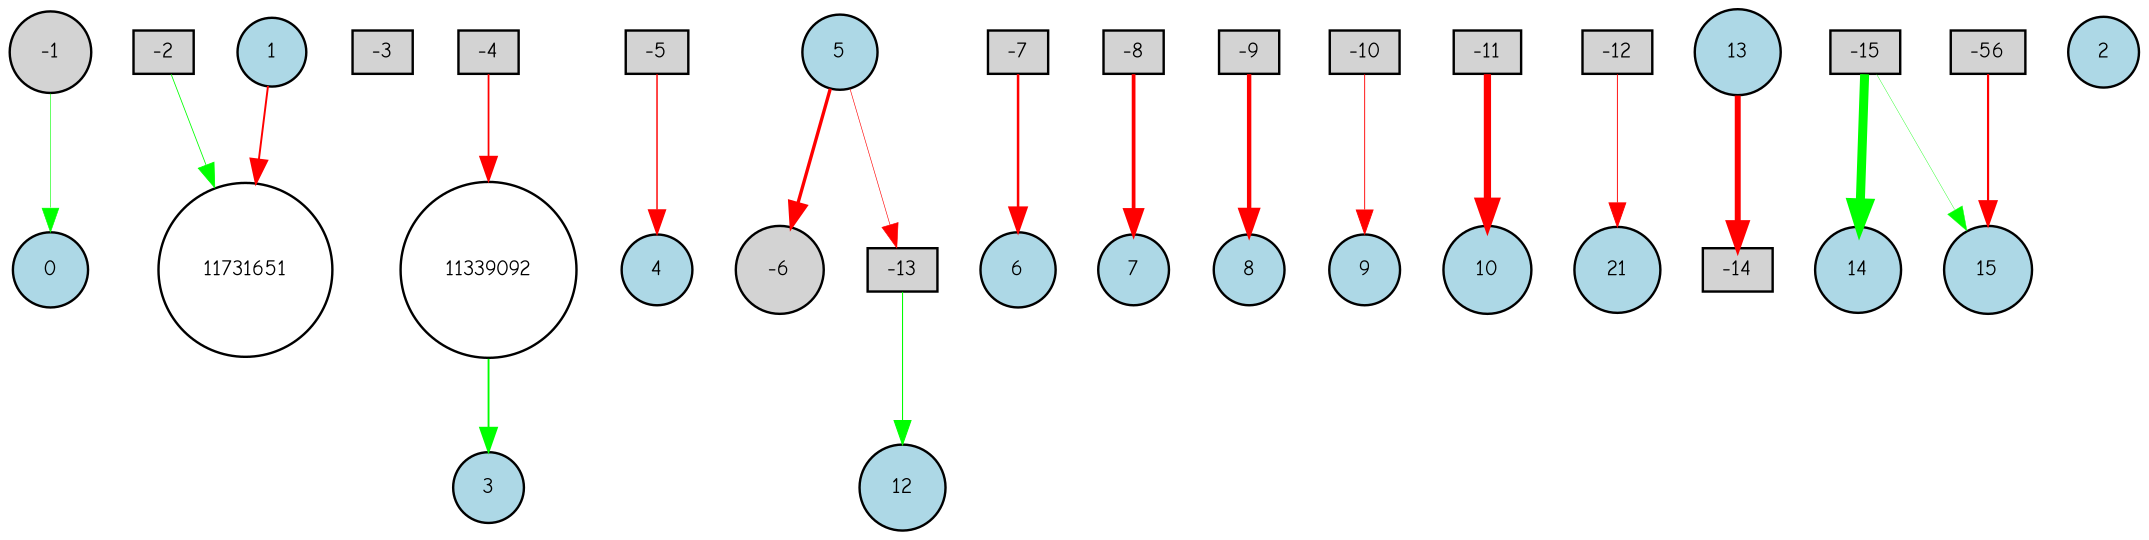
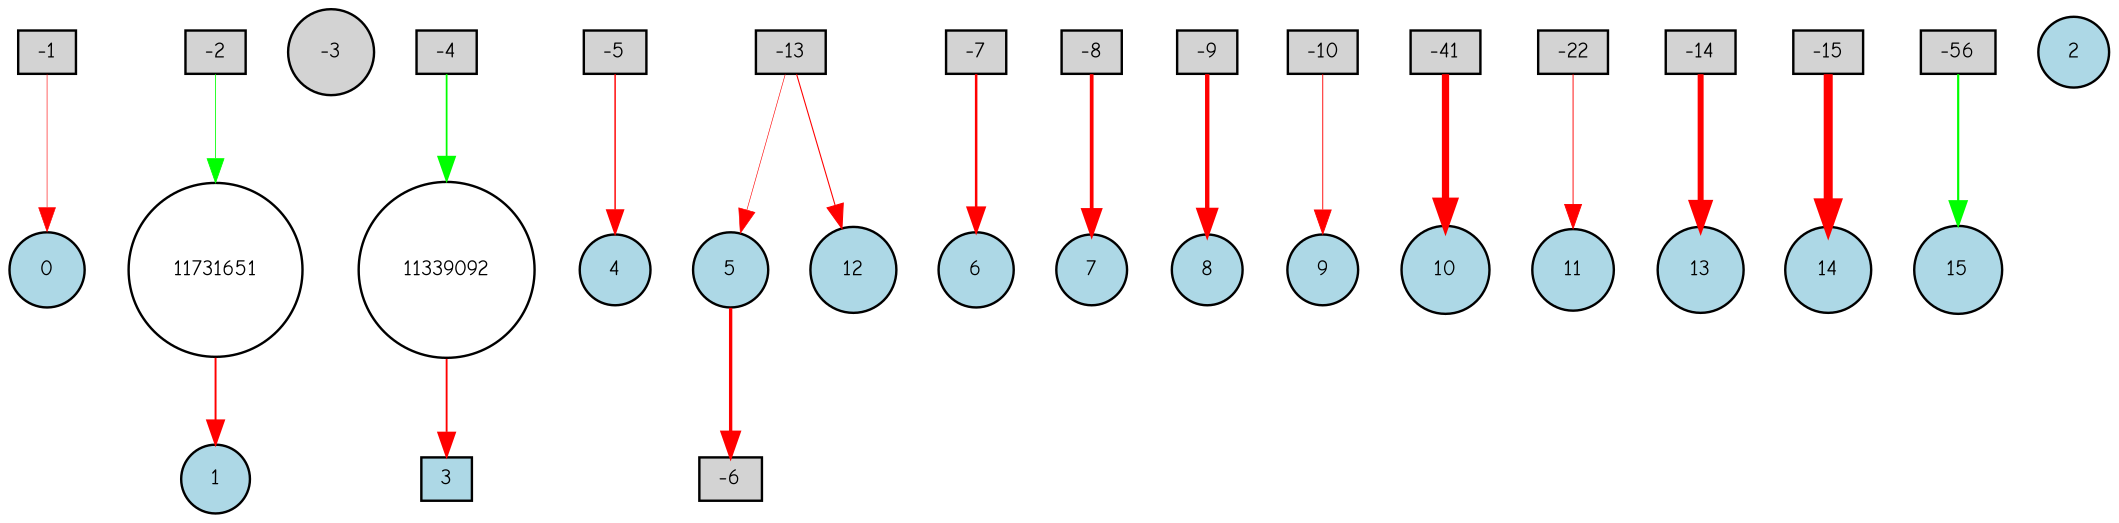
(50, 52) -> (47, 52)
(383, 52) -> (331, 52)
(1487, 52) -> (1446, 52)
(1617, 52) -> (1573, 52)
(489, 115) -> (447, 115)
(263, 123) -> (216, 389)
(1862, 138) -> (1828, 138)
(1988, 138) -> (1958, 138)
(1916, 142) -> none
(50, 151) -> (47, 141)
(870, 157) -> (766, 142)
(1738, 159) -> (1701, 138)
(780, 270) -> (731, 479)
(1617, 270) -> (1573, 270)
(903, 356) -> (816, 140)
(489, 393) -> (447, 395)
(489, 488) -> (447, 479)
